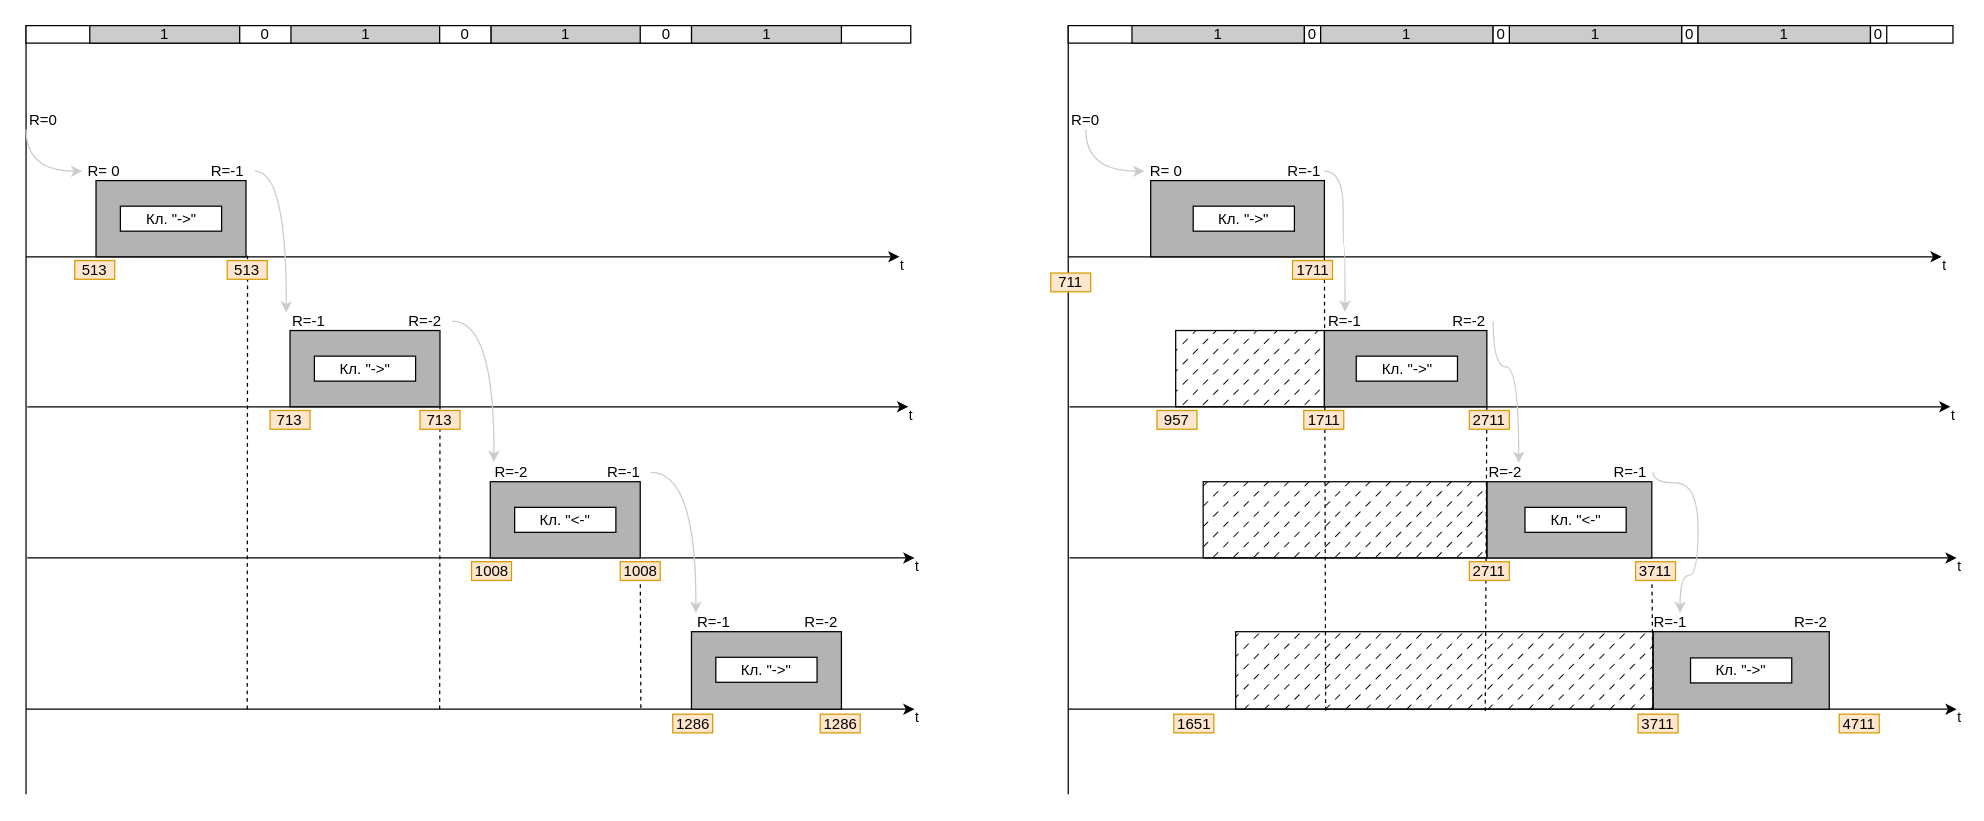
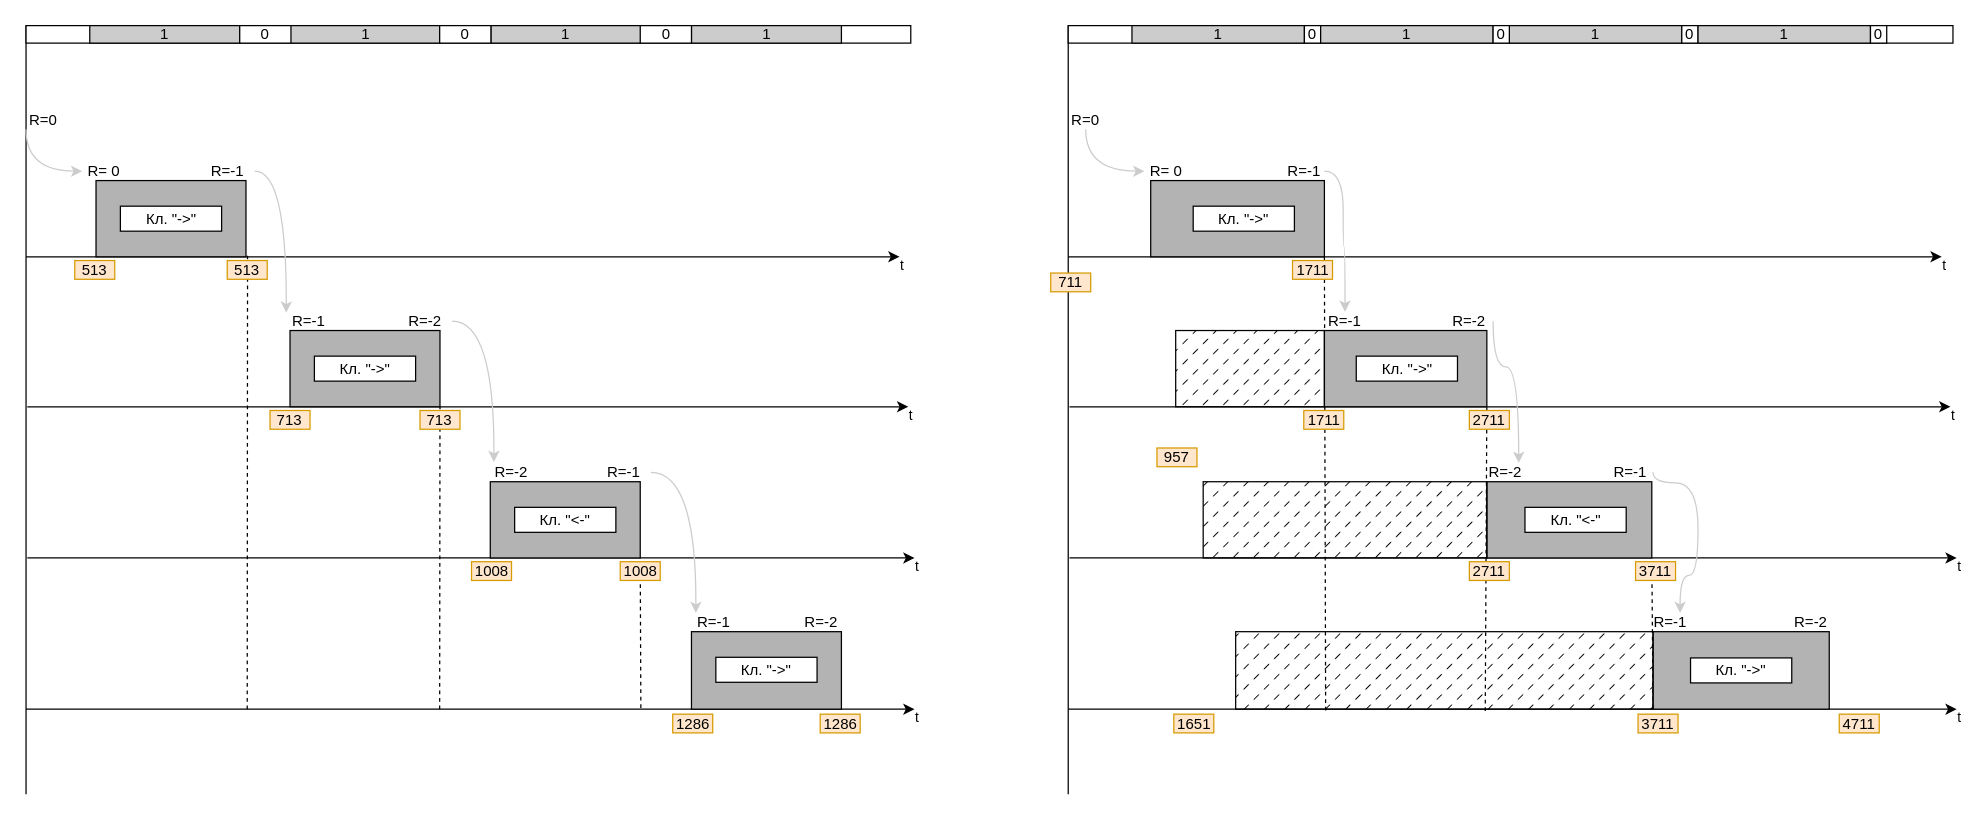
(1177, 420) -> (1177, 458)
